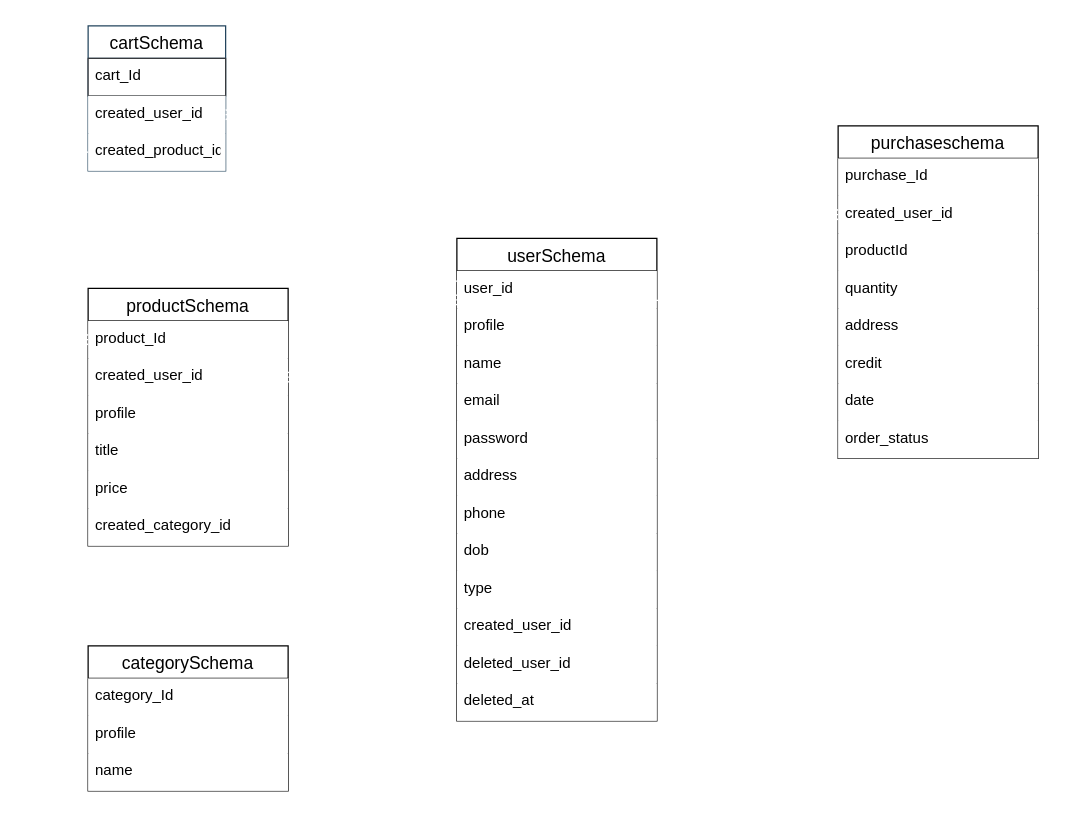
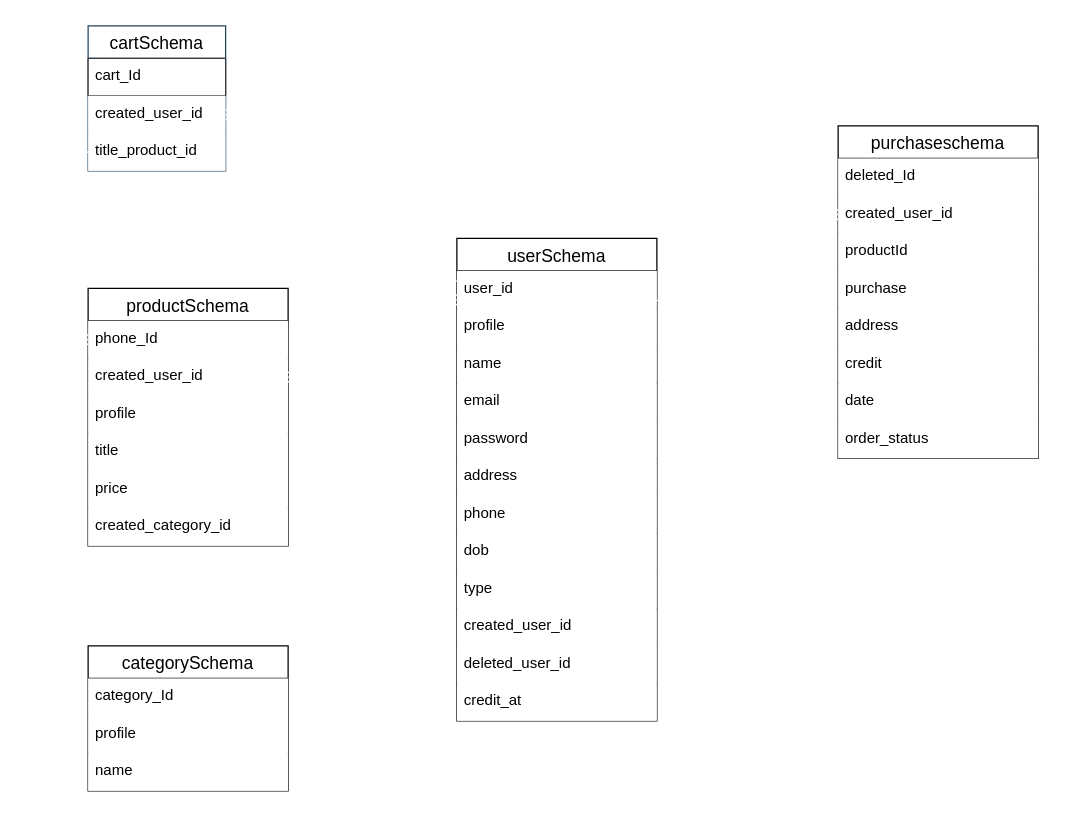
(169, 150) -> (156, 150)
(891, 175) -> (885, 175)
(877, 288) -> (879, 288)
(137, 338) -> (129, 338)
(504, 700) -> (500, 700)
